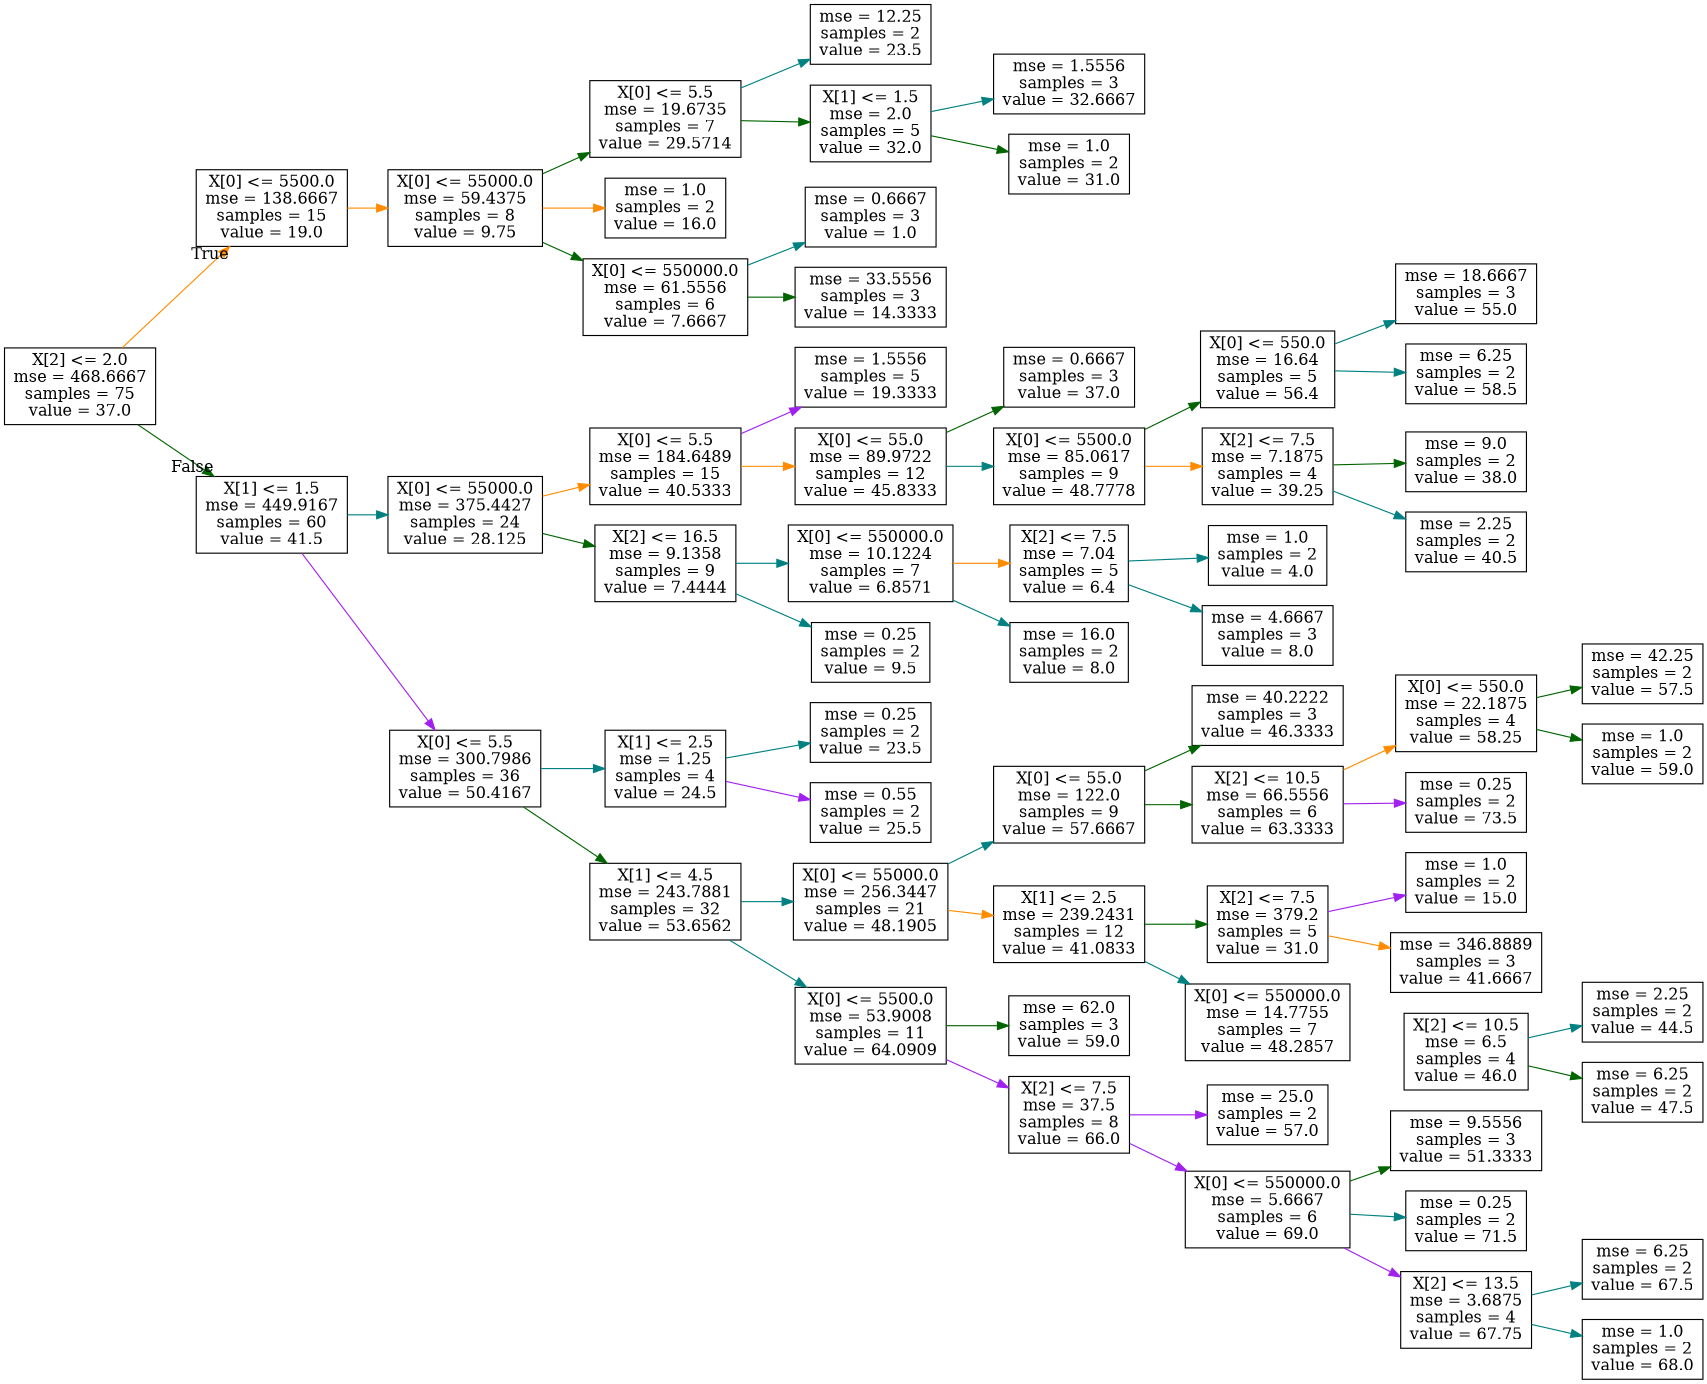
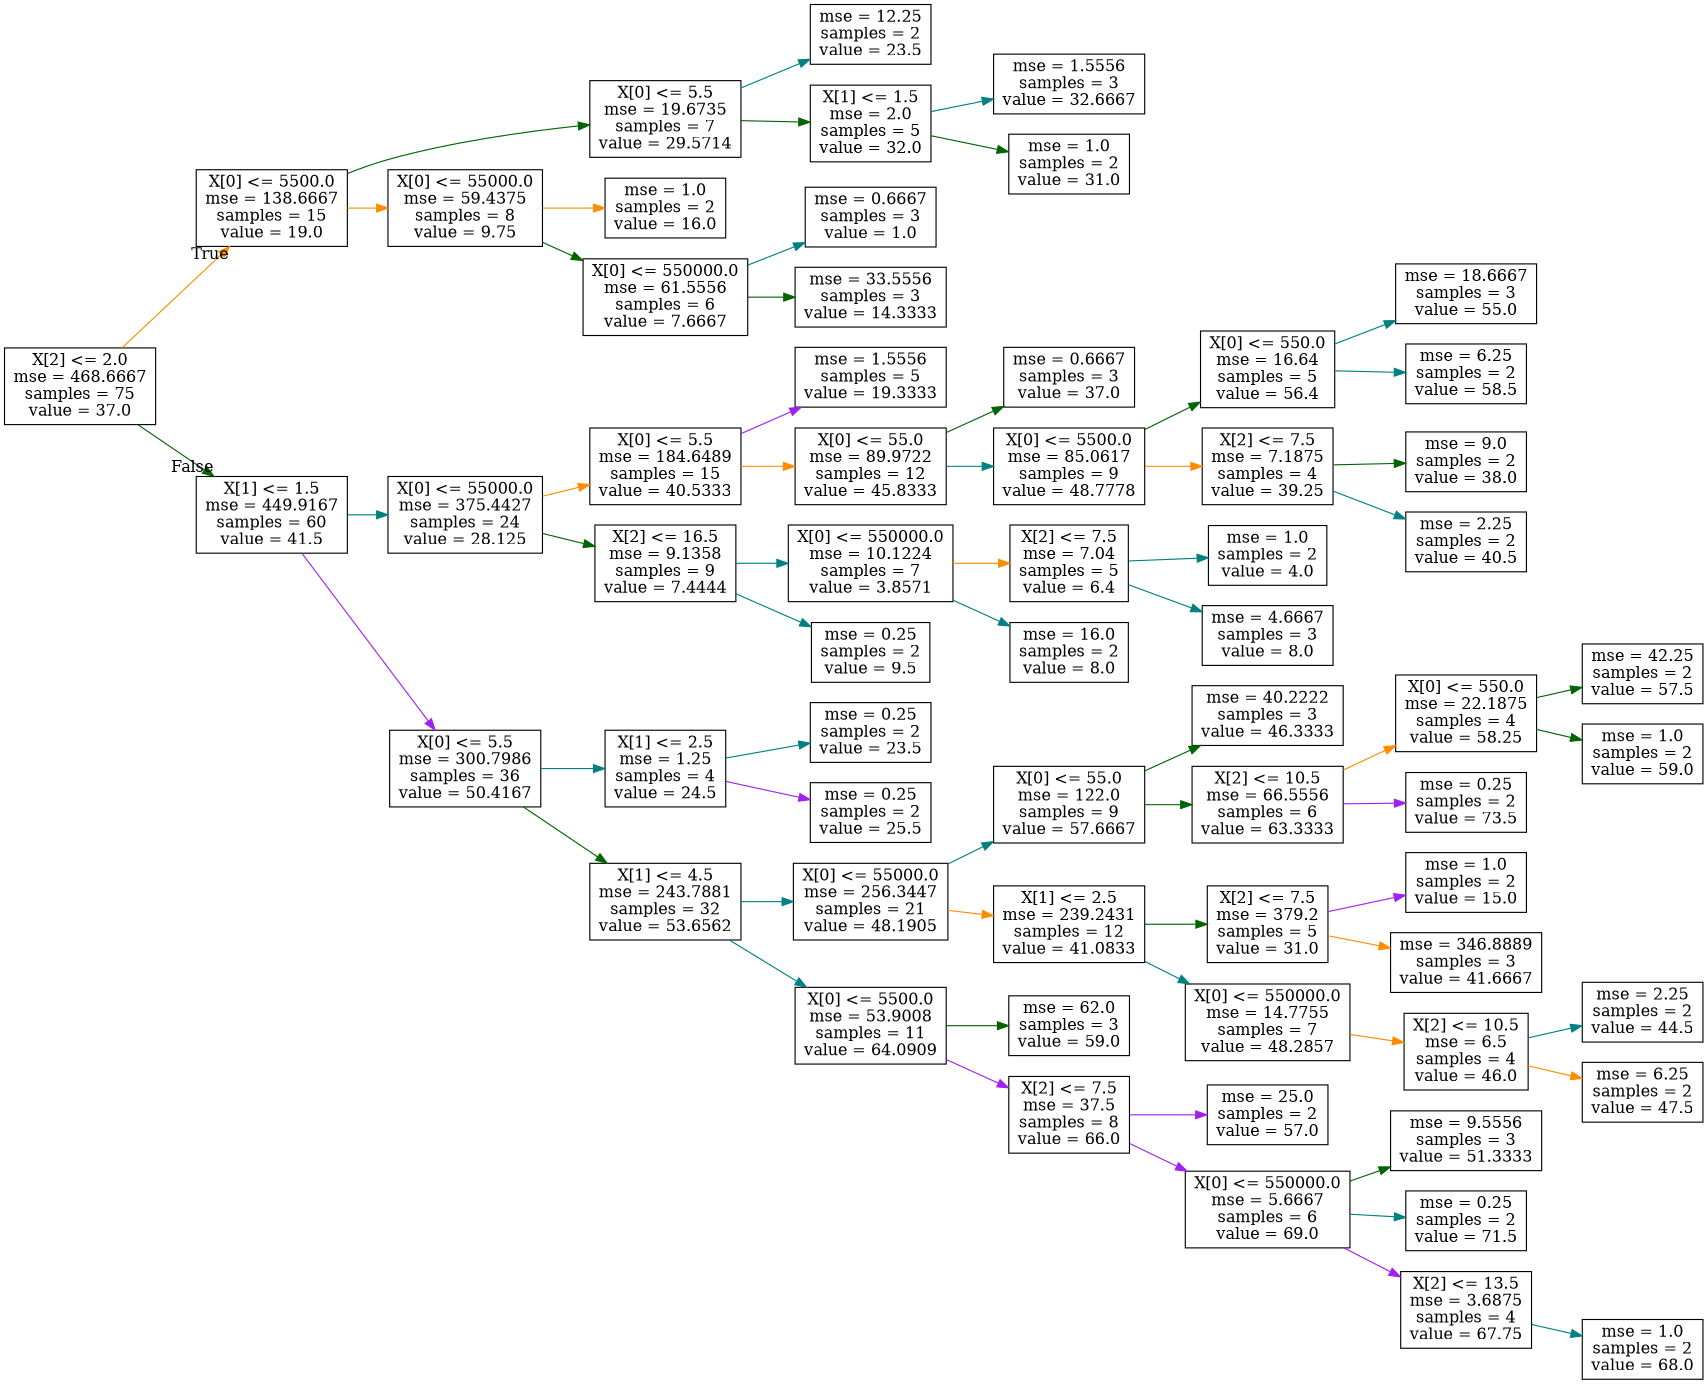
(561, 166) -> (461, 143)
(871, 563) -> (871, 563)
(871, 813) -> (871, 813)
none -> (1371, 1038)
(1550, 1071) -> (1550, 1071)
(1643, 1269) -> none
